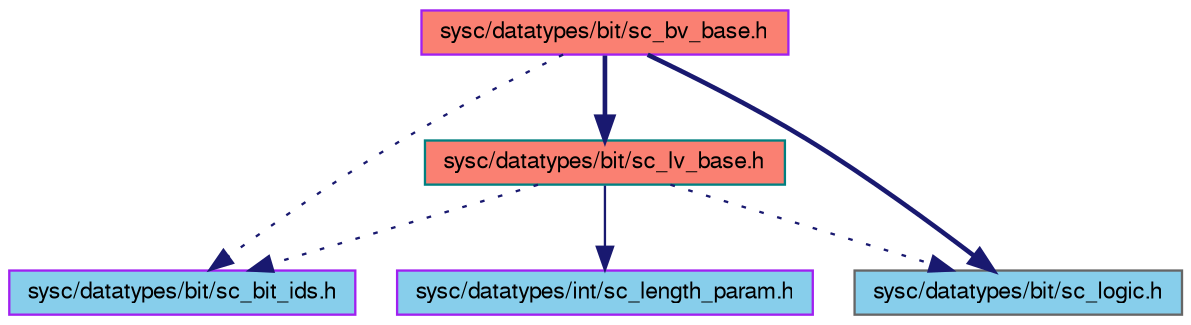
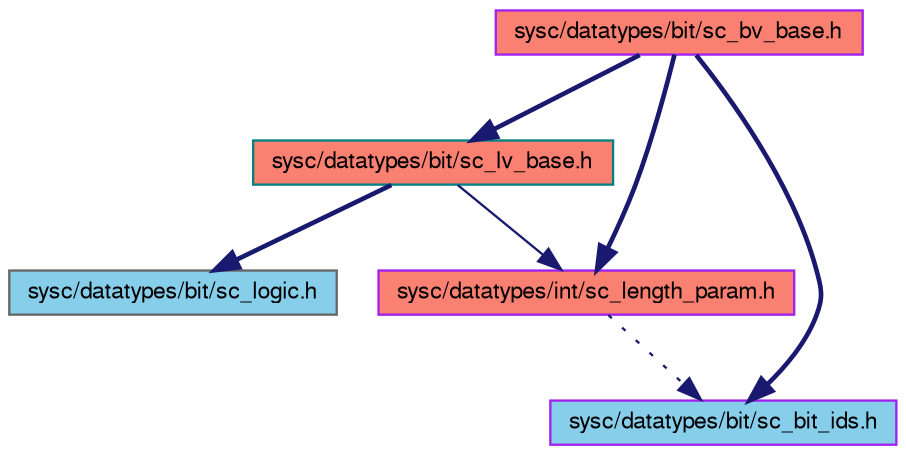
(817, 146) -> (646, 153)
(391, 147) -> (797, 216)
(405, 224) -> (646, 350)
(800, 224) -> (314, 222)
(605, 293) -> (586, 293)
